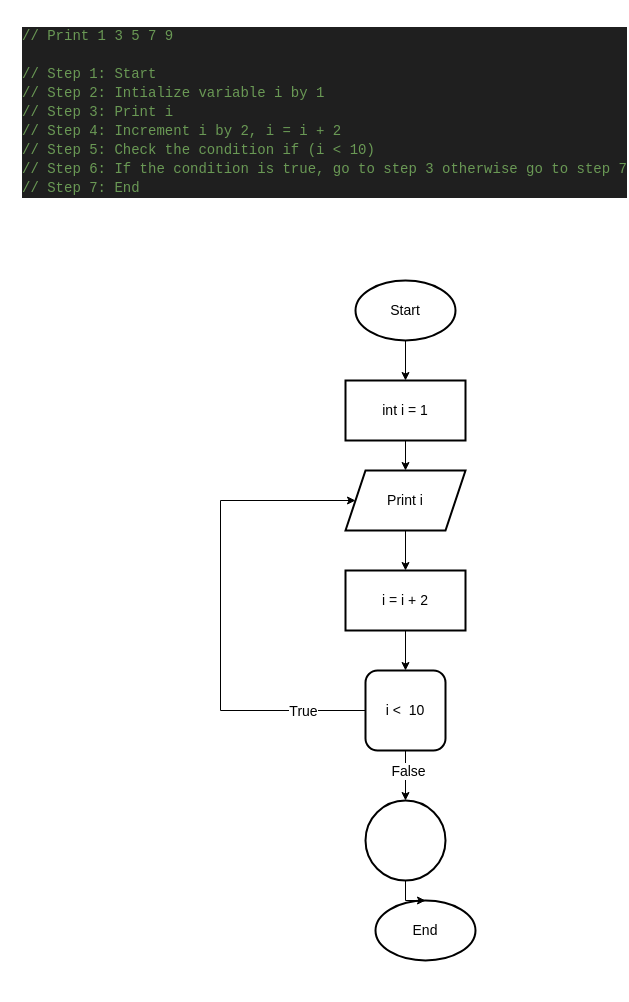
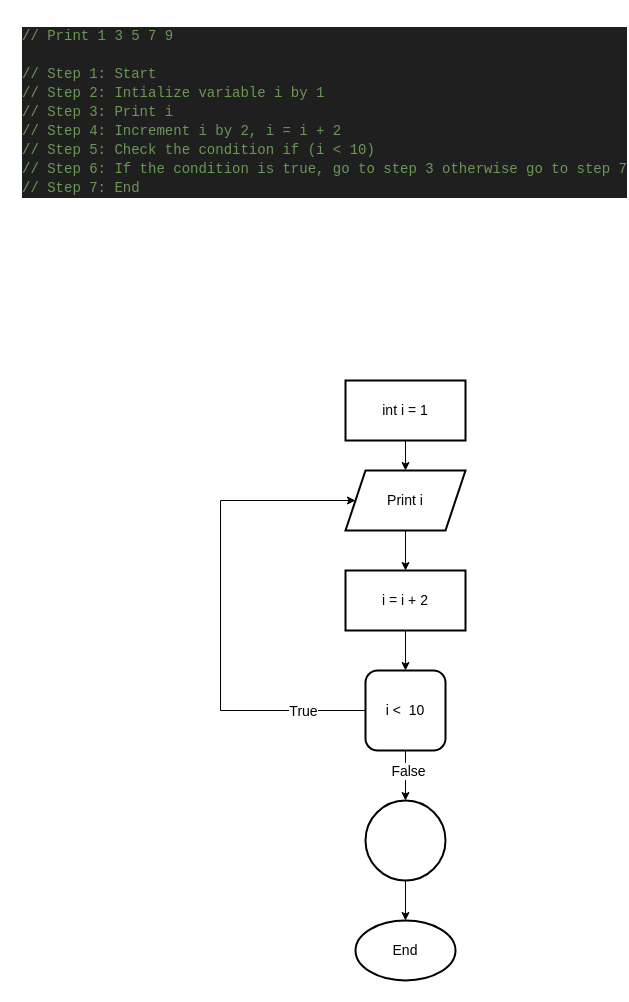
(406, 311) -> none
(406, 357) -> none
(426, 931) -> (406, 951)
